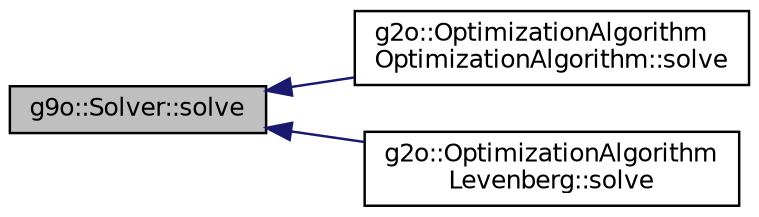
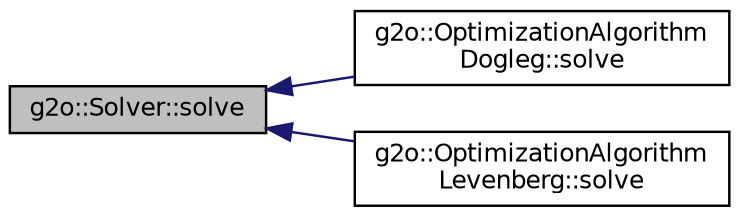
(552, 48) -> (542, 48)
(138, 110) -> (138, 110)
